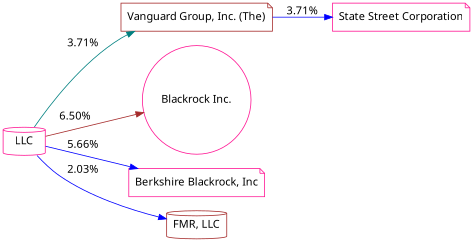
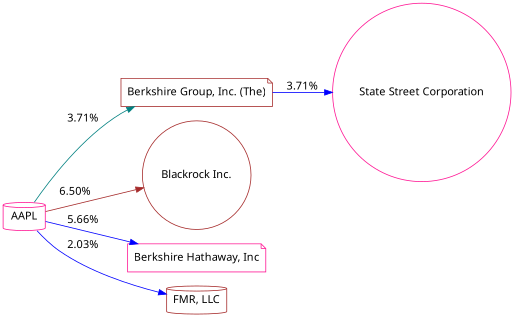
(197, 17) -> (197, 92)
(401, 17) -> (422, 92)
(197, 100) -> (197, 175)
(24, 141) -> (24, 217)
(197, 183) -> (197, 258)
